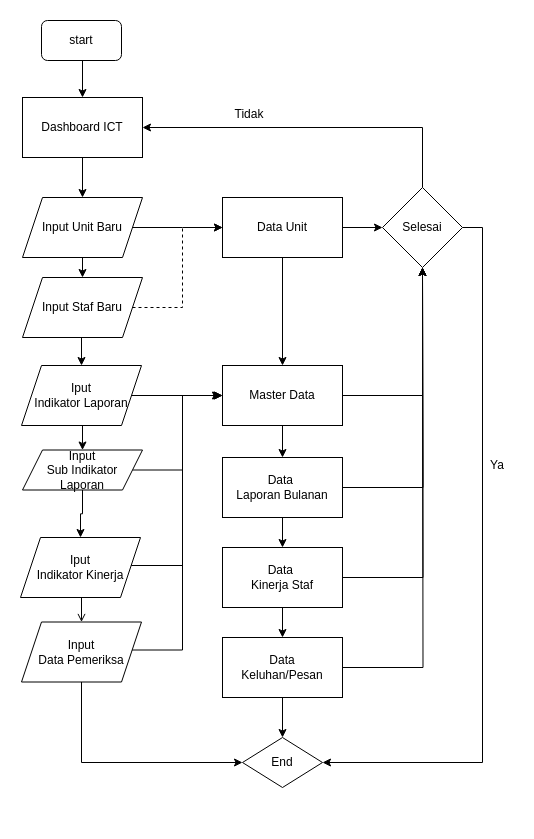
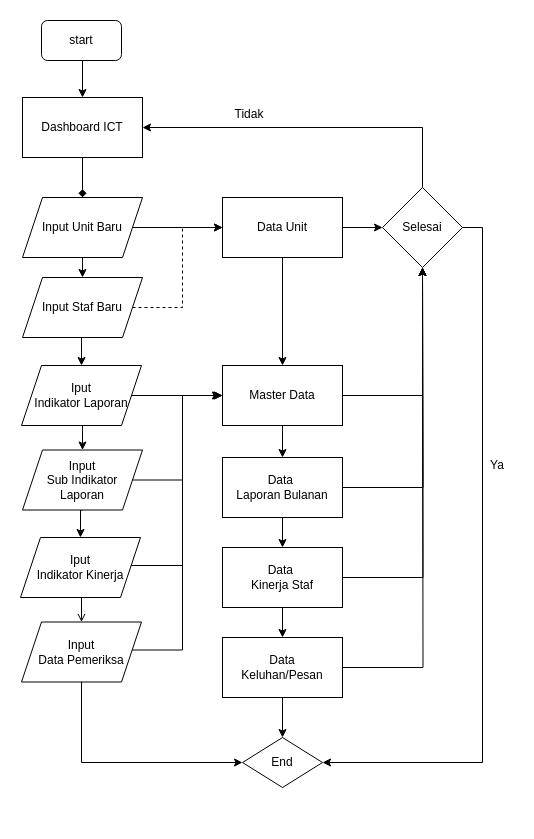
(83, 189) -> (83, 189)
(83, 470) -> (83, 480)
